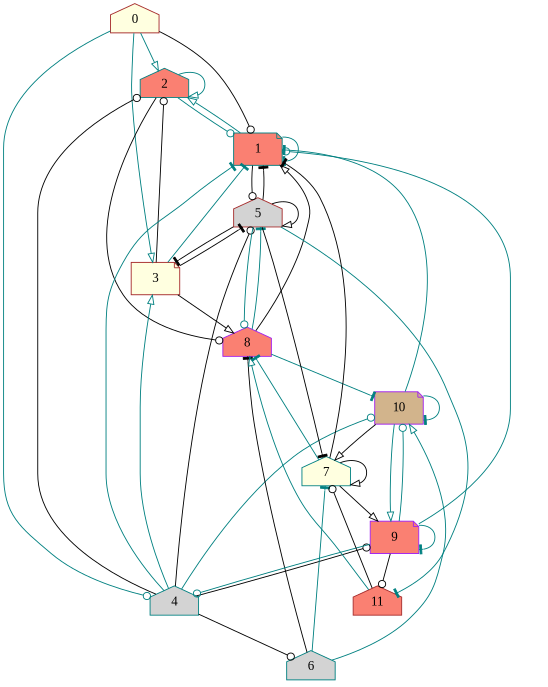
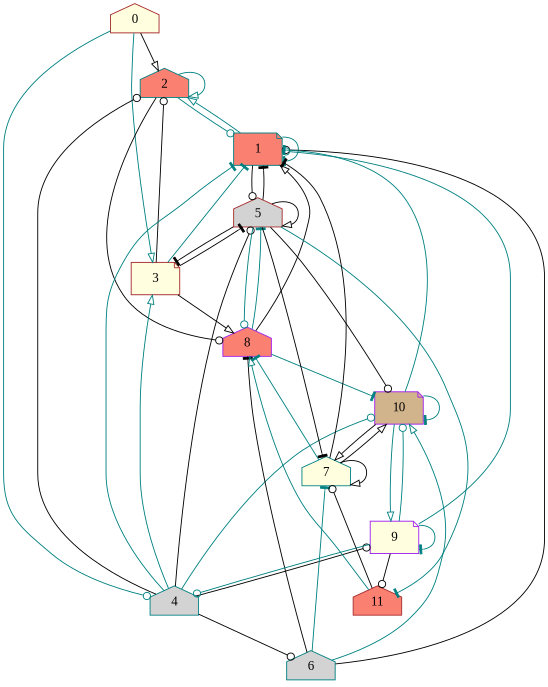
(148, 48) -> (148, 48)
(214, 69) -> (545, 384)
none -> (332, 303)
(355, 501) -> (360, 447)
(394, 537) -> (394, 537)
